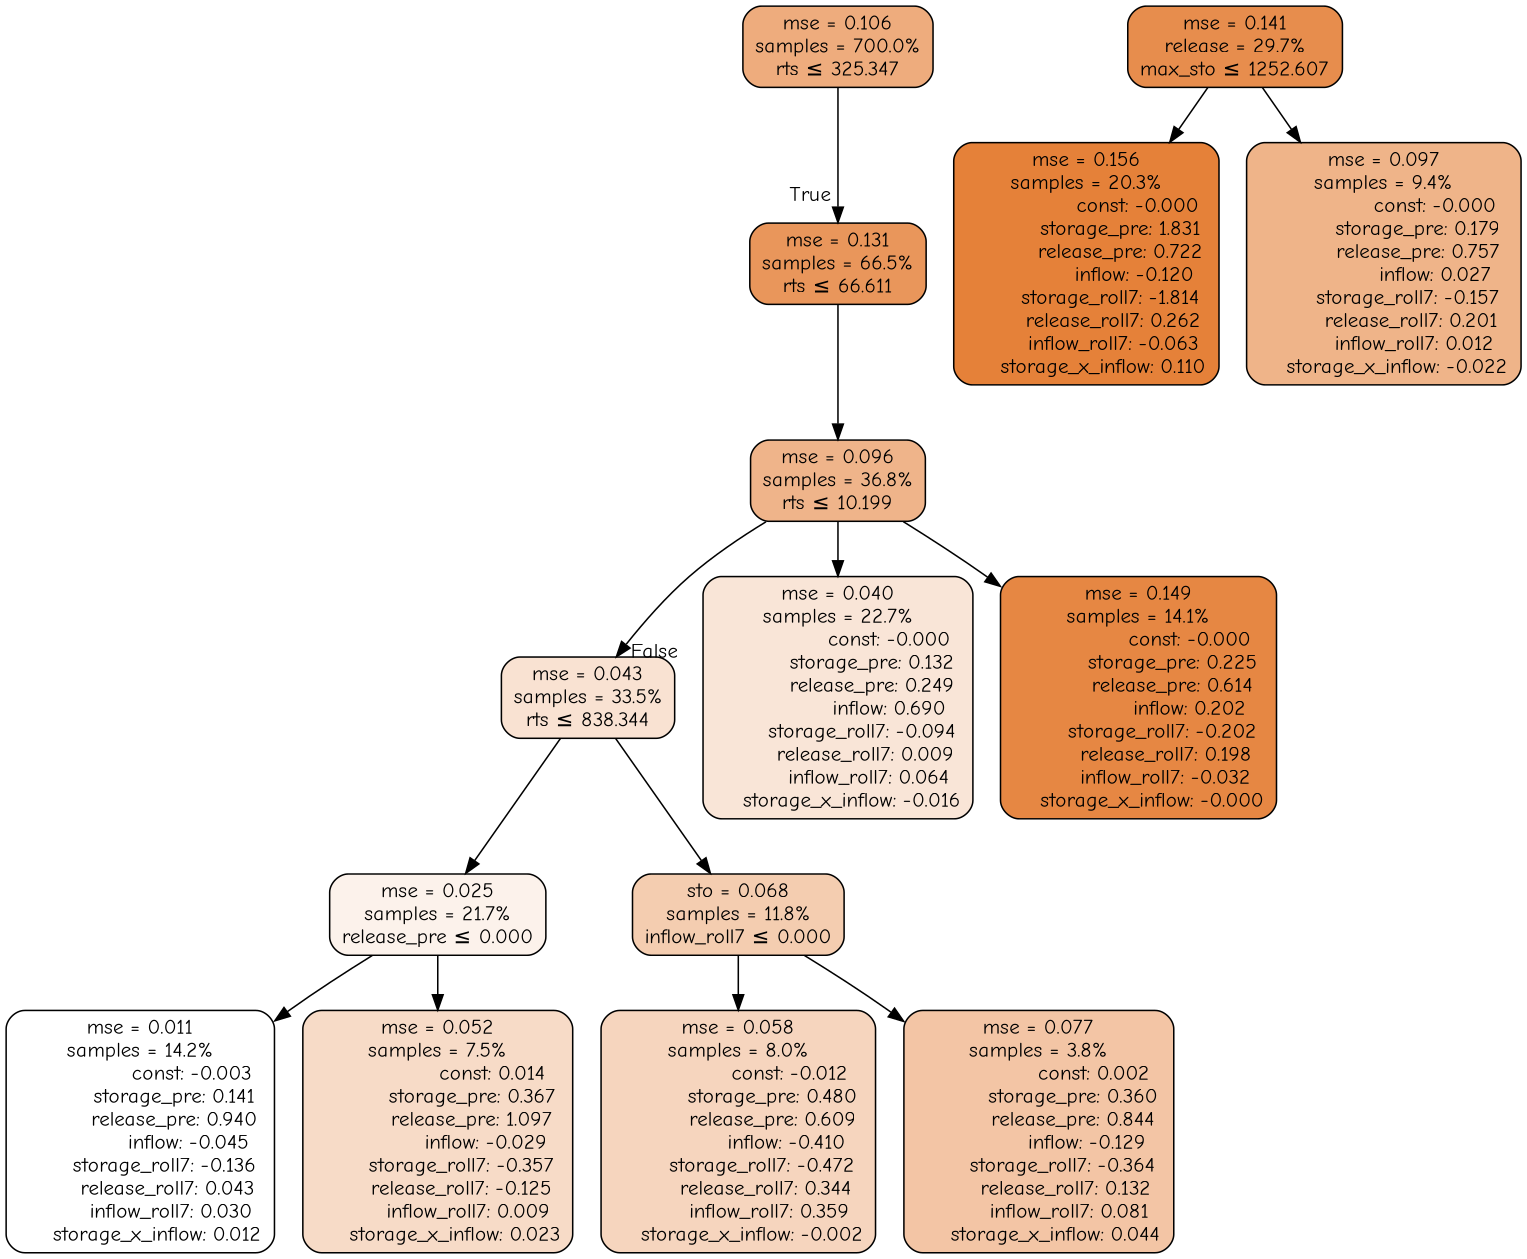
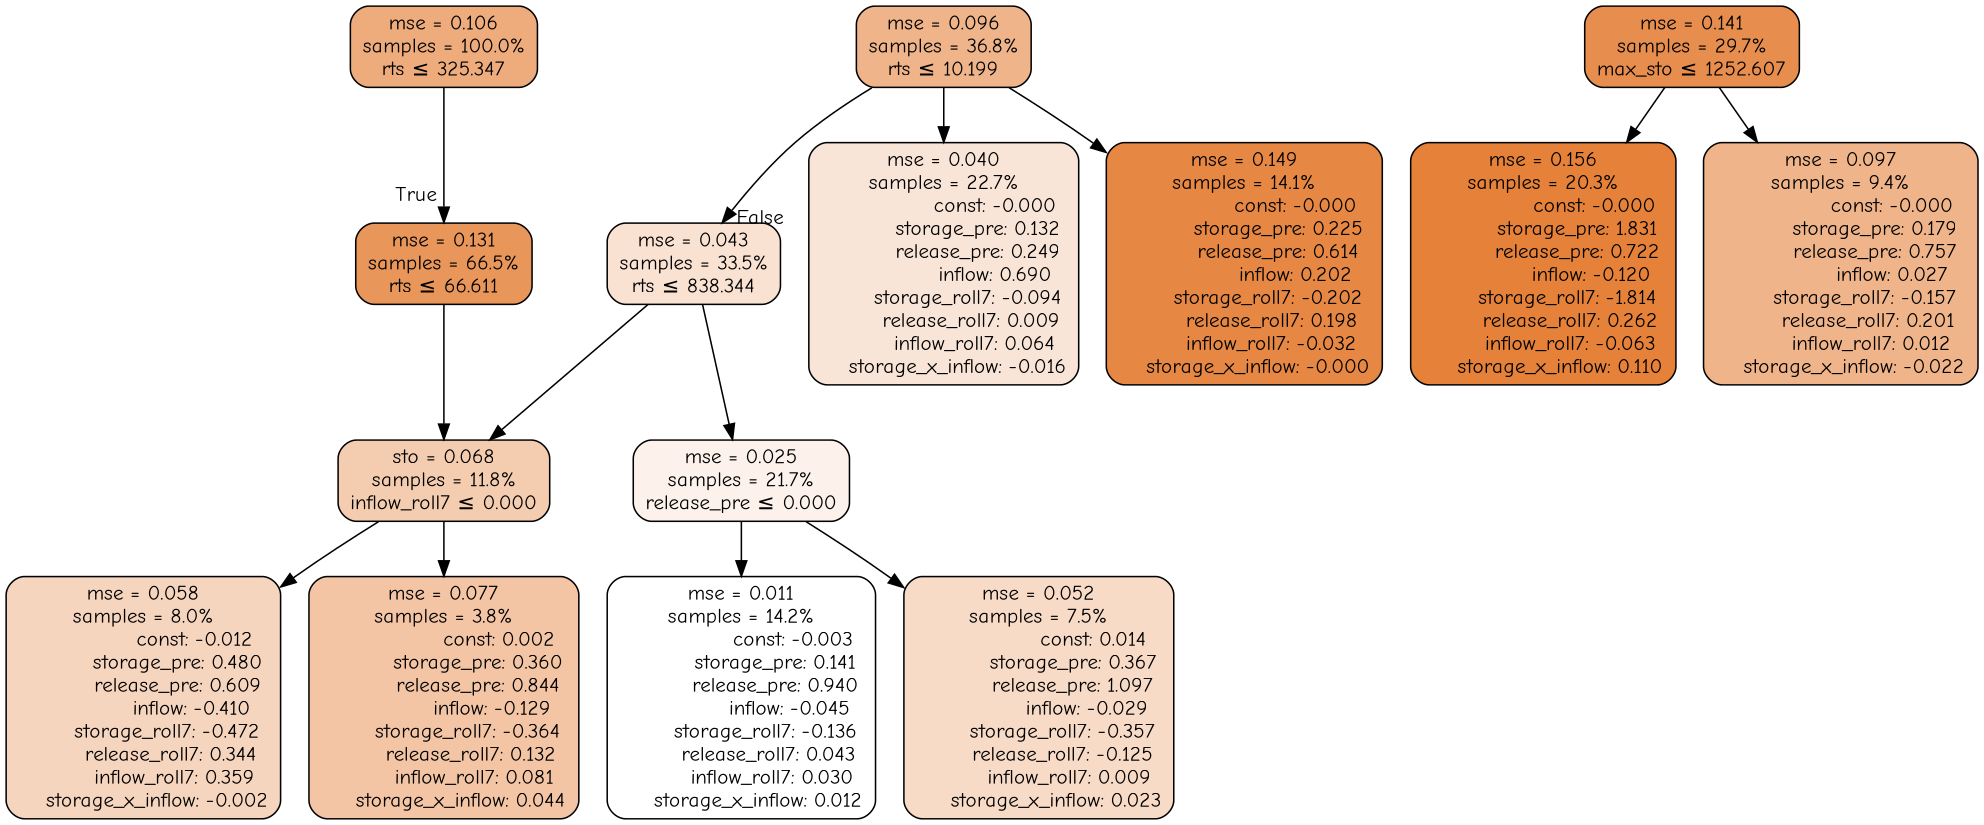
(838, 47) -> (444, 47)
(1235, 47) -> (1692, 47)
(838, 364) -> (444, 364)
